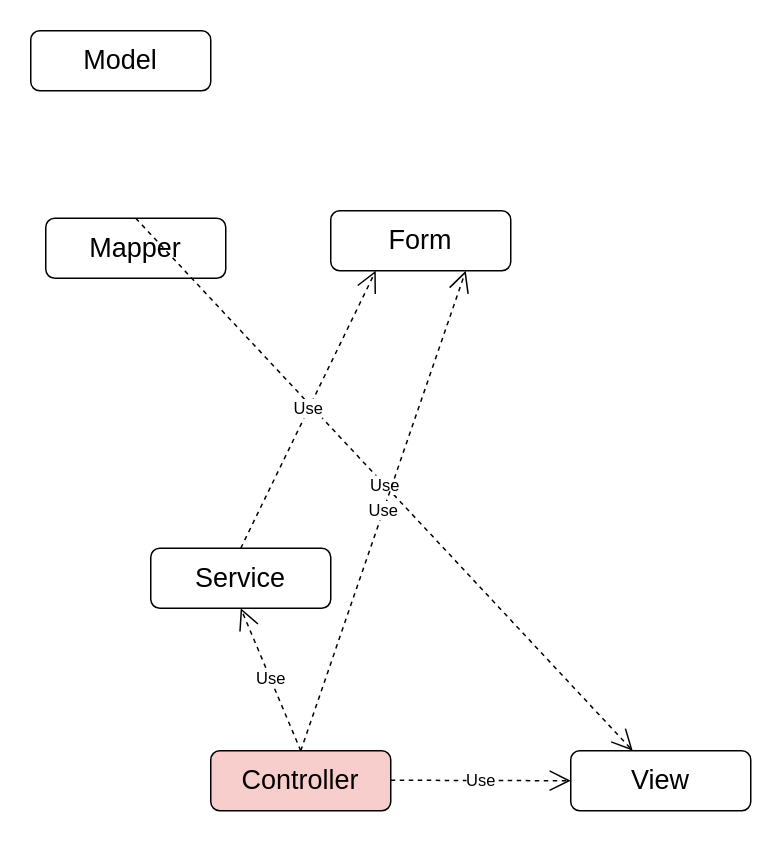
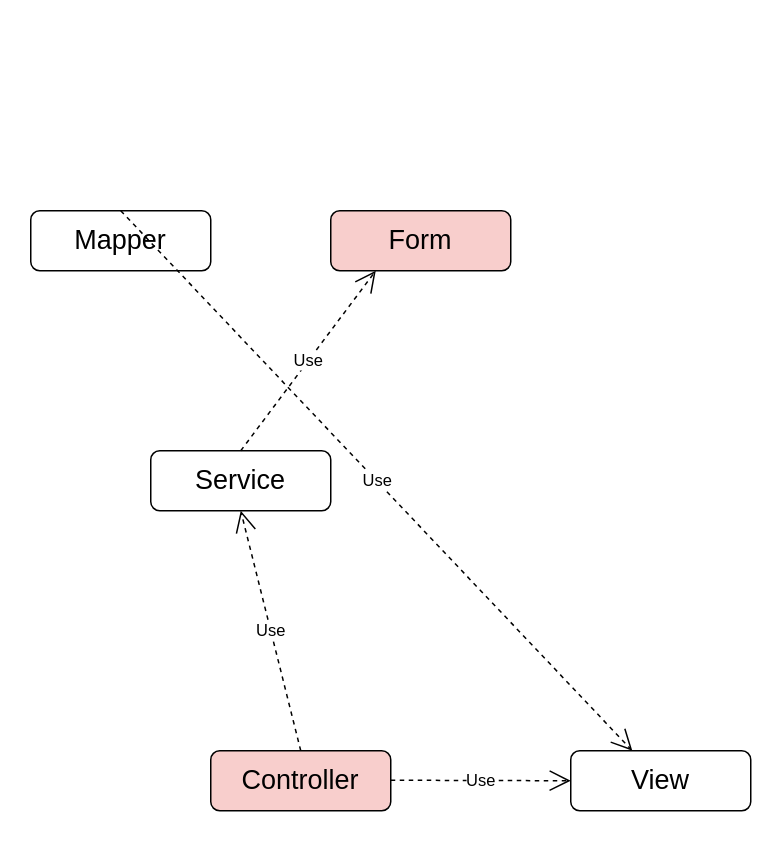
(121, 61) -> none
(421, 241) -> (421, 241)
(136, 248) -> (121, 241)
(241, 578) -> (241, 481)
(344, 625) -> none
